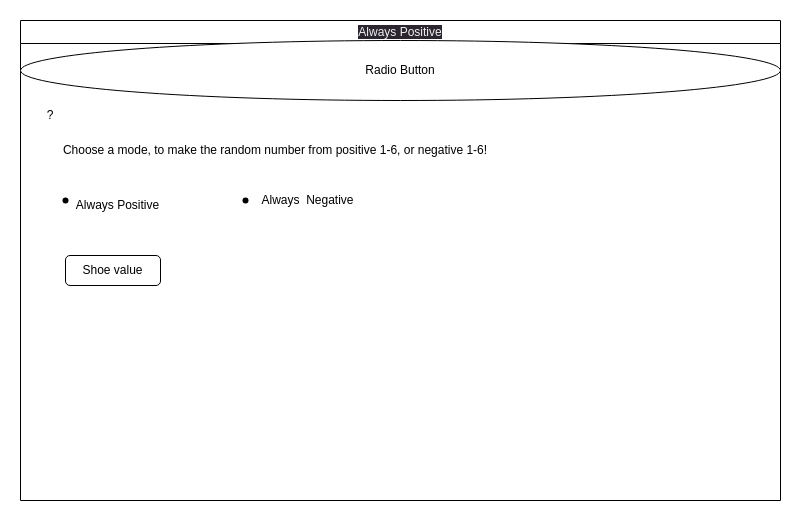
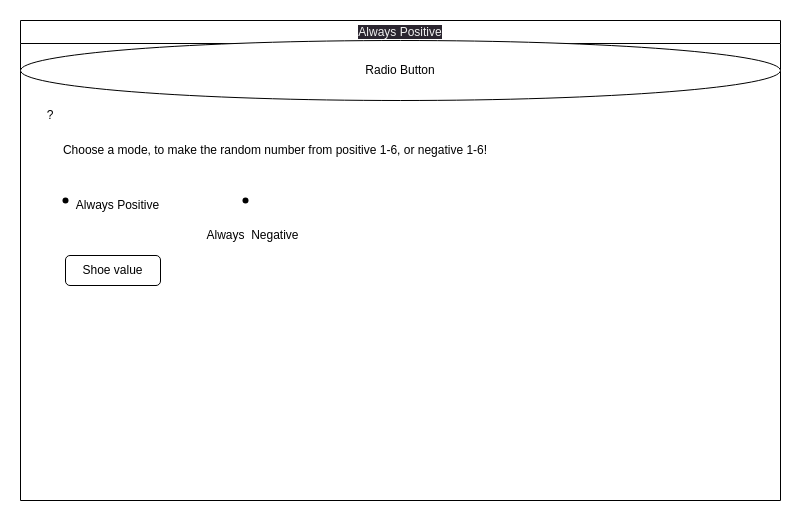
(308, 201) -> (253, 236)
